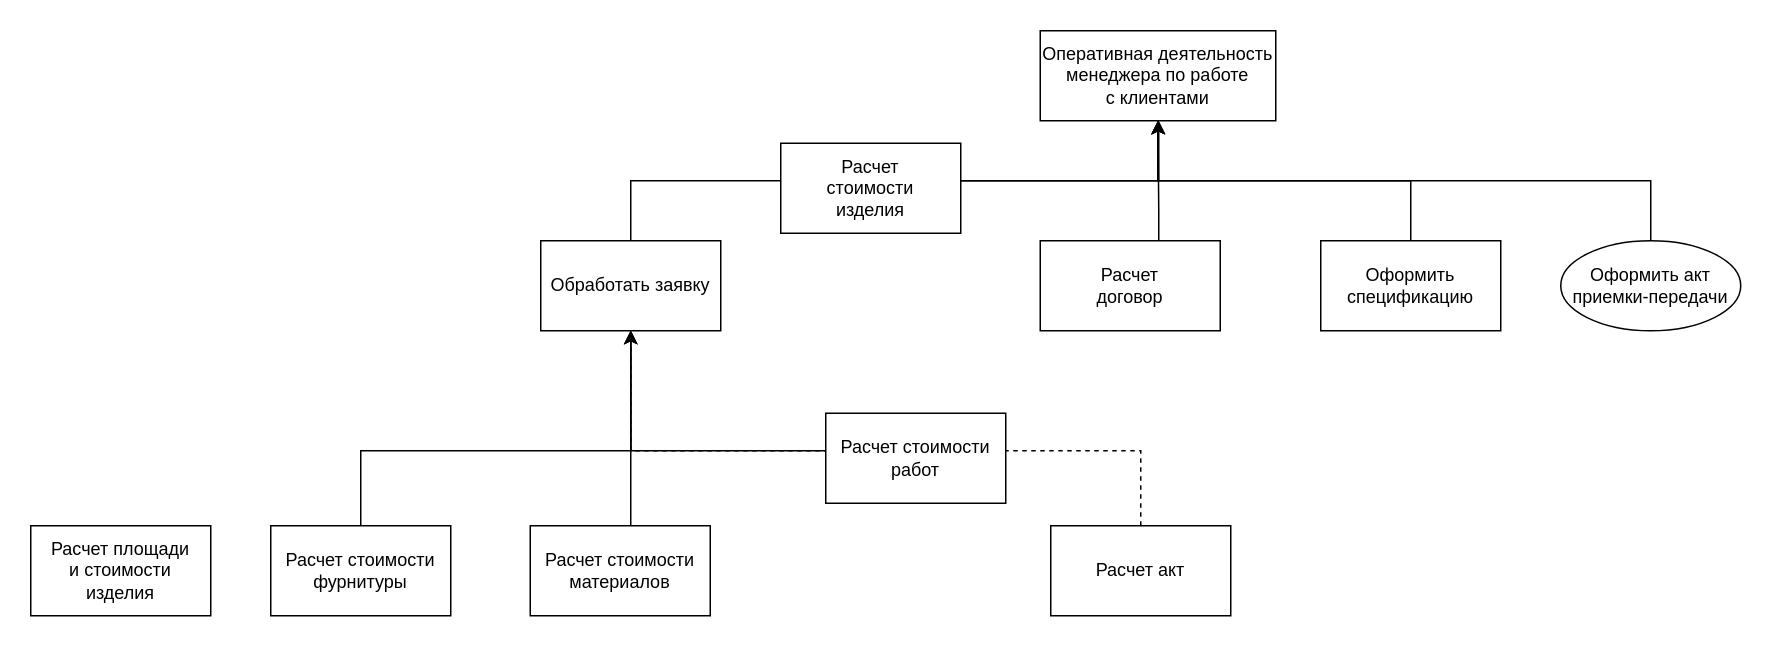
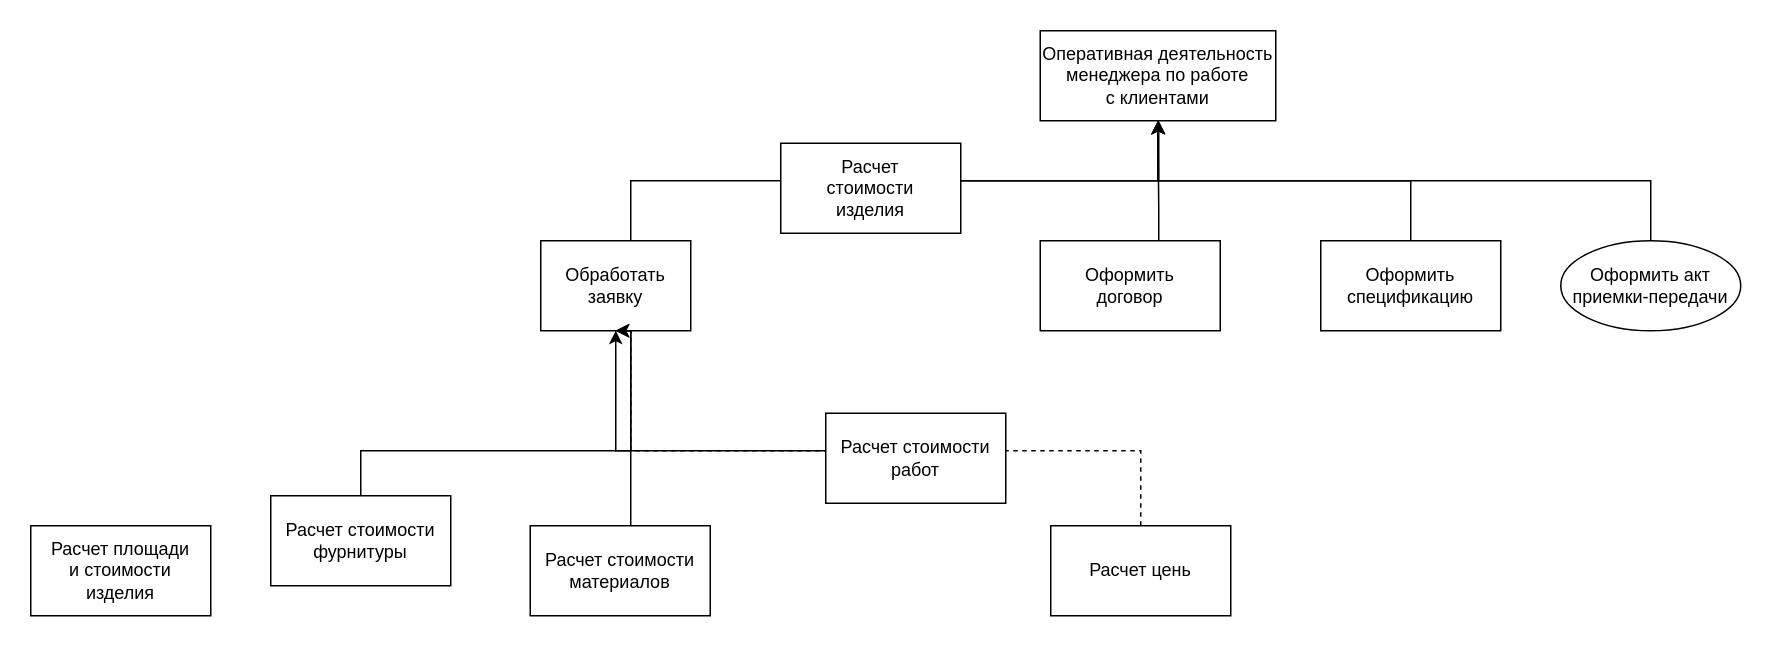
(631, 286) -> (616, 286)
(1130, 286) -> (1130, 286)
(361, 571) -> (361, 541)
(1141, 571) -> (1141, 571)
